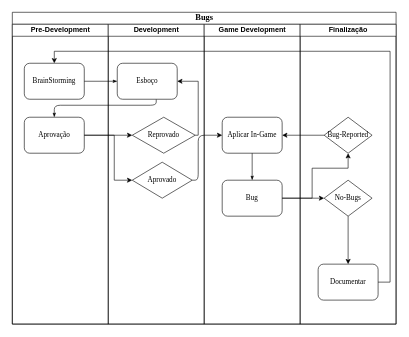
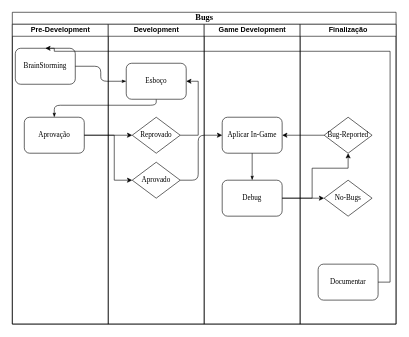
(54, 81) -> (45, 66)
(147, 81) -> (156, 81)
(164, 135) -> (156, 135)
(162, 180) -> (156, 180)
(252, 198) -> (252, 198)
(348, 258) -> none
